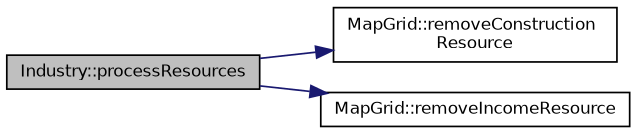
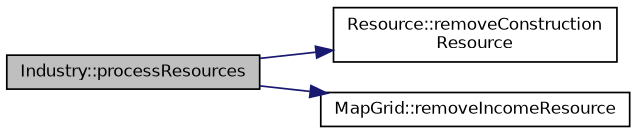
(475, 35) -> (475, 35)
